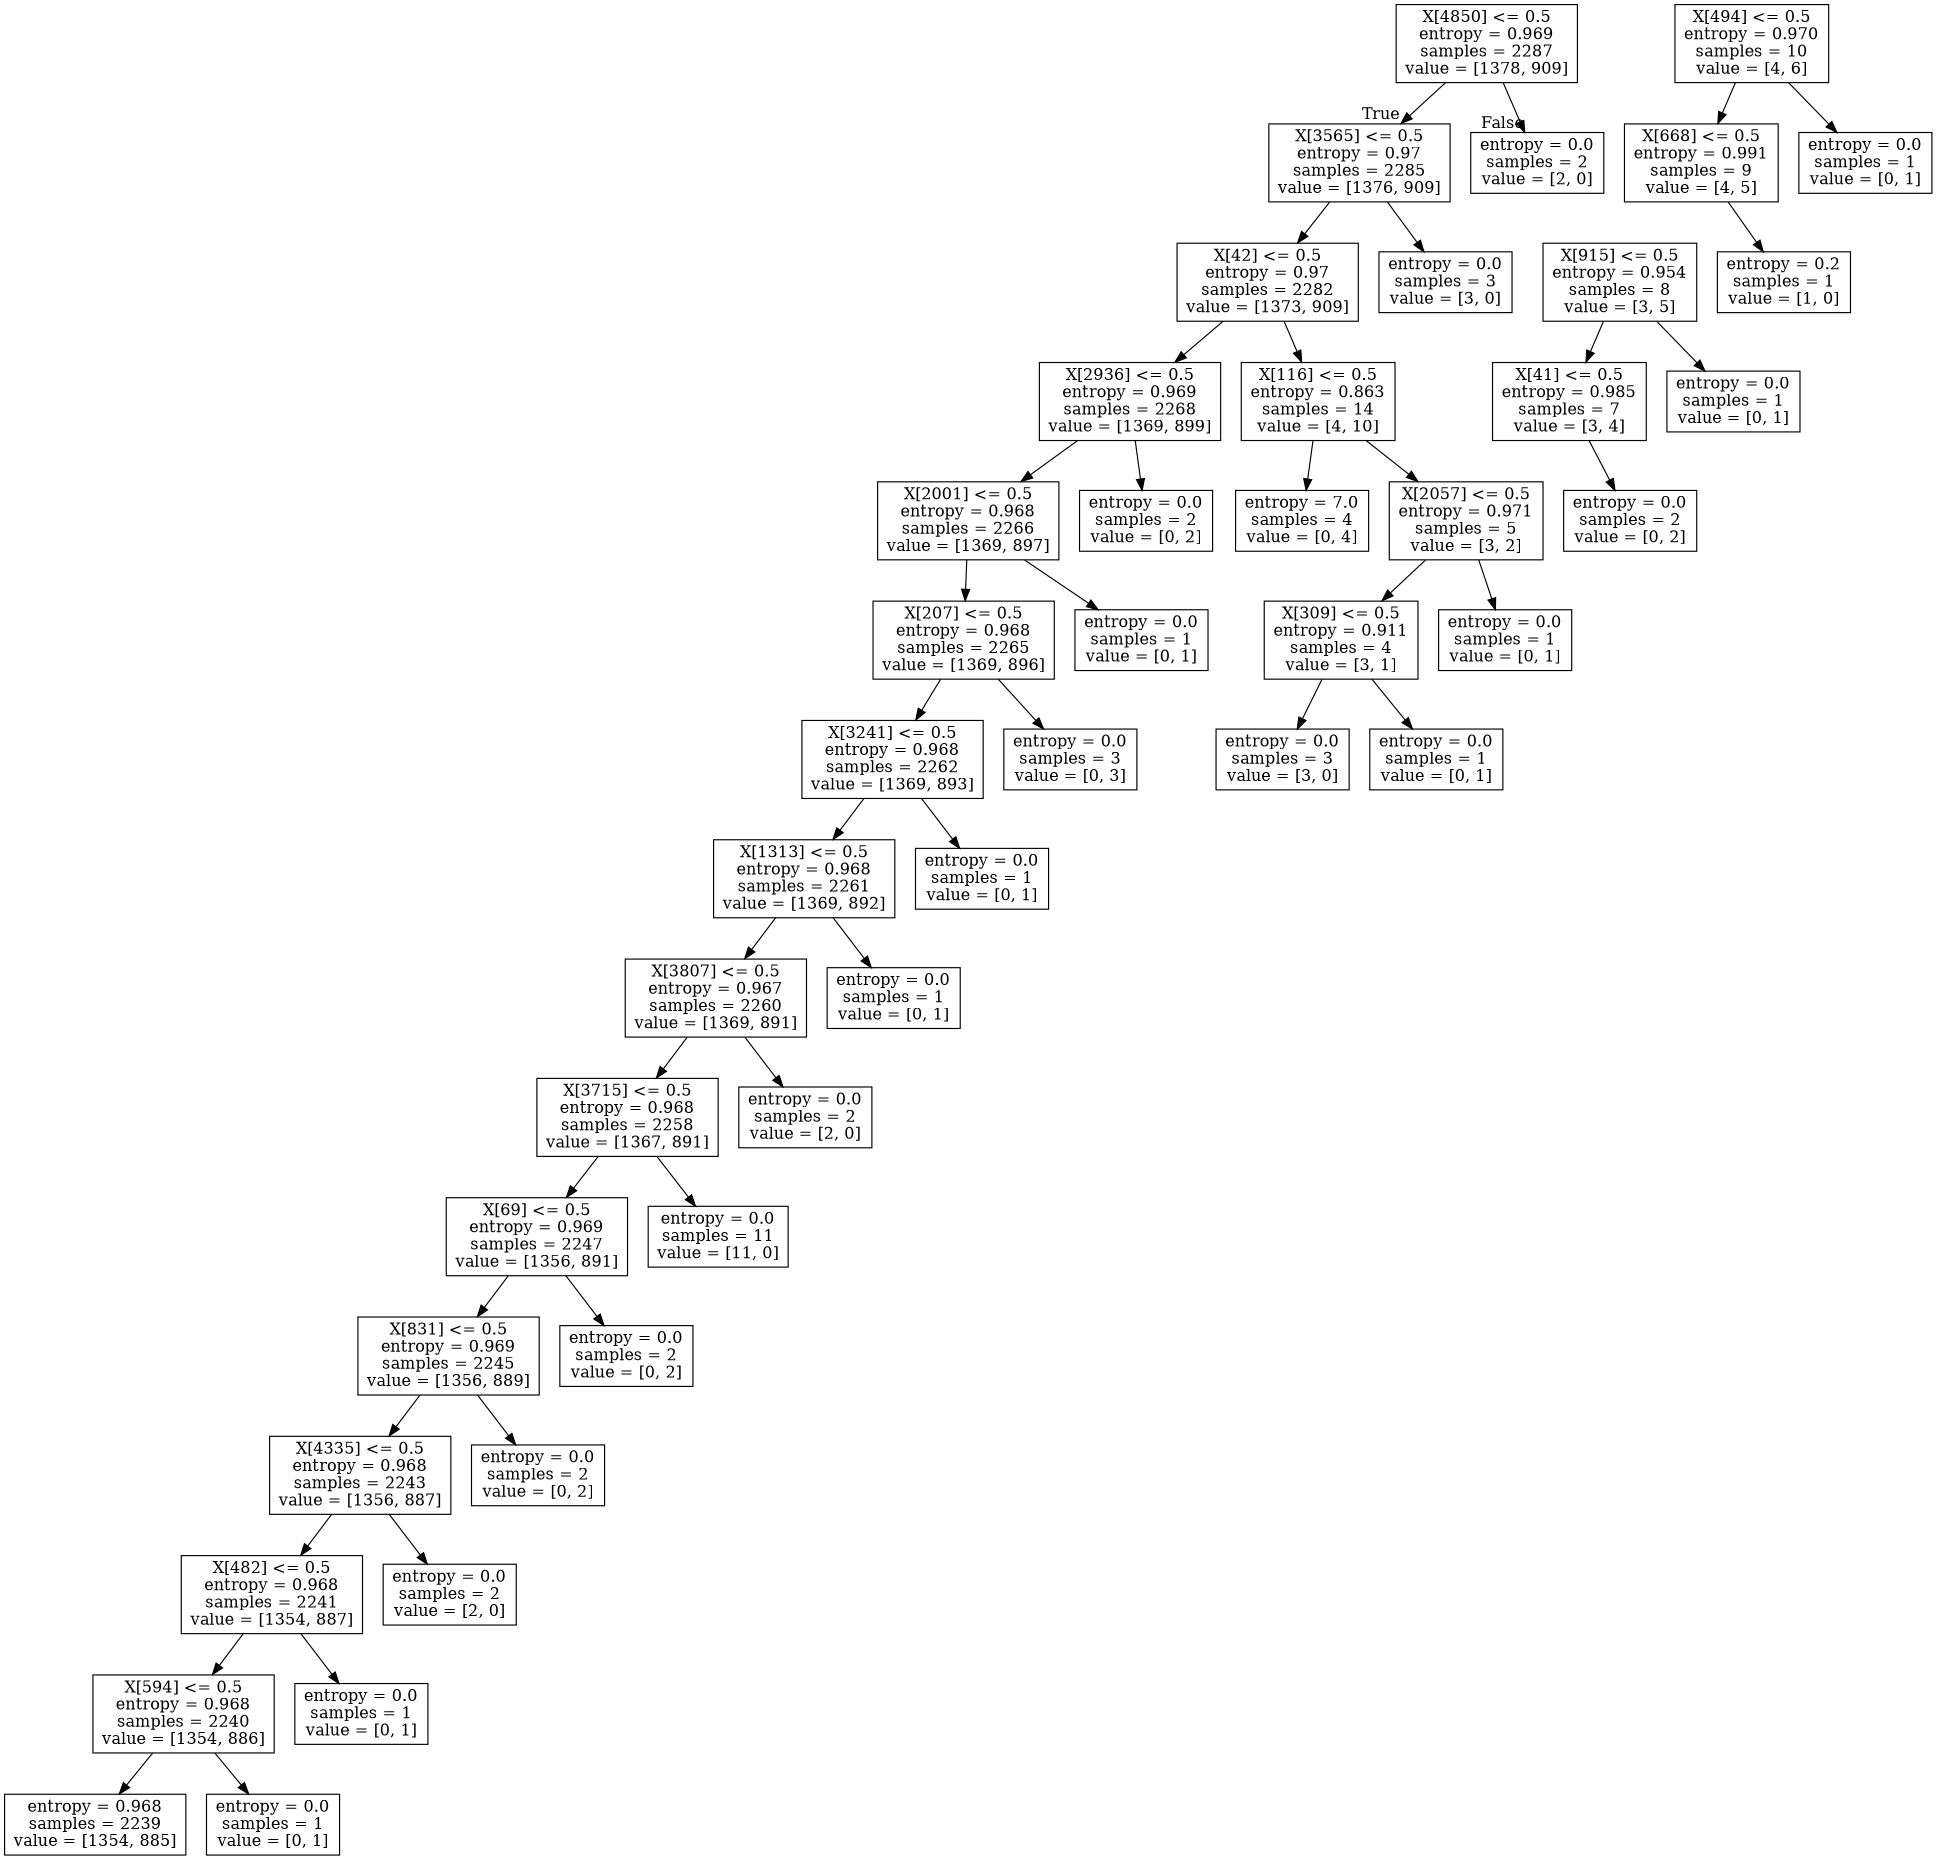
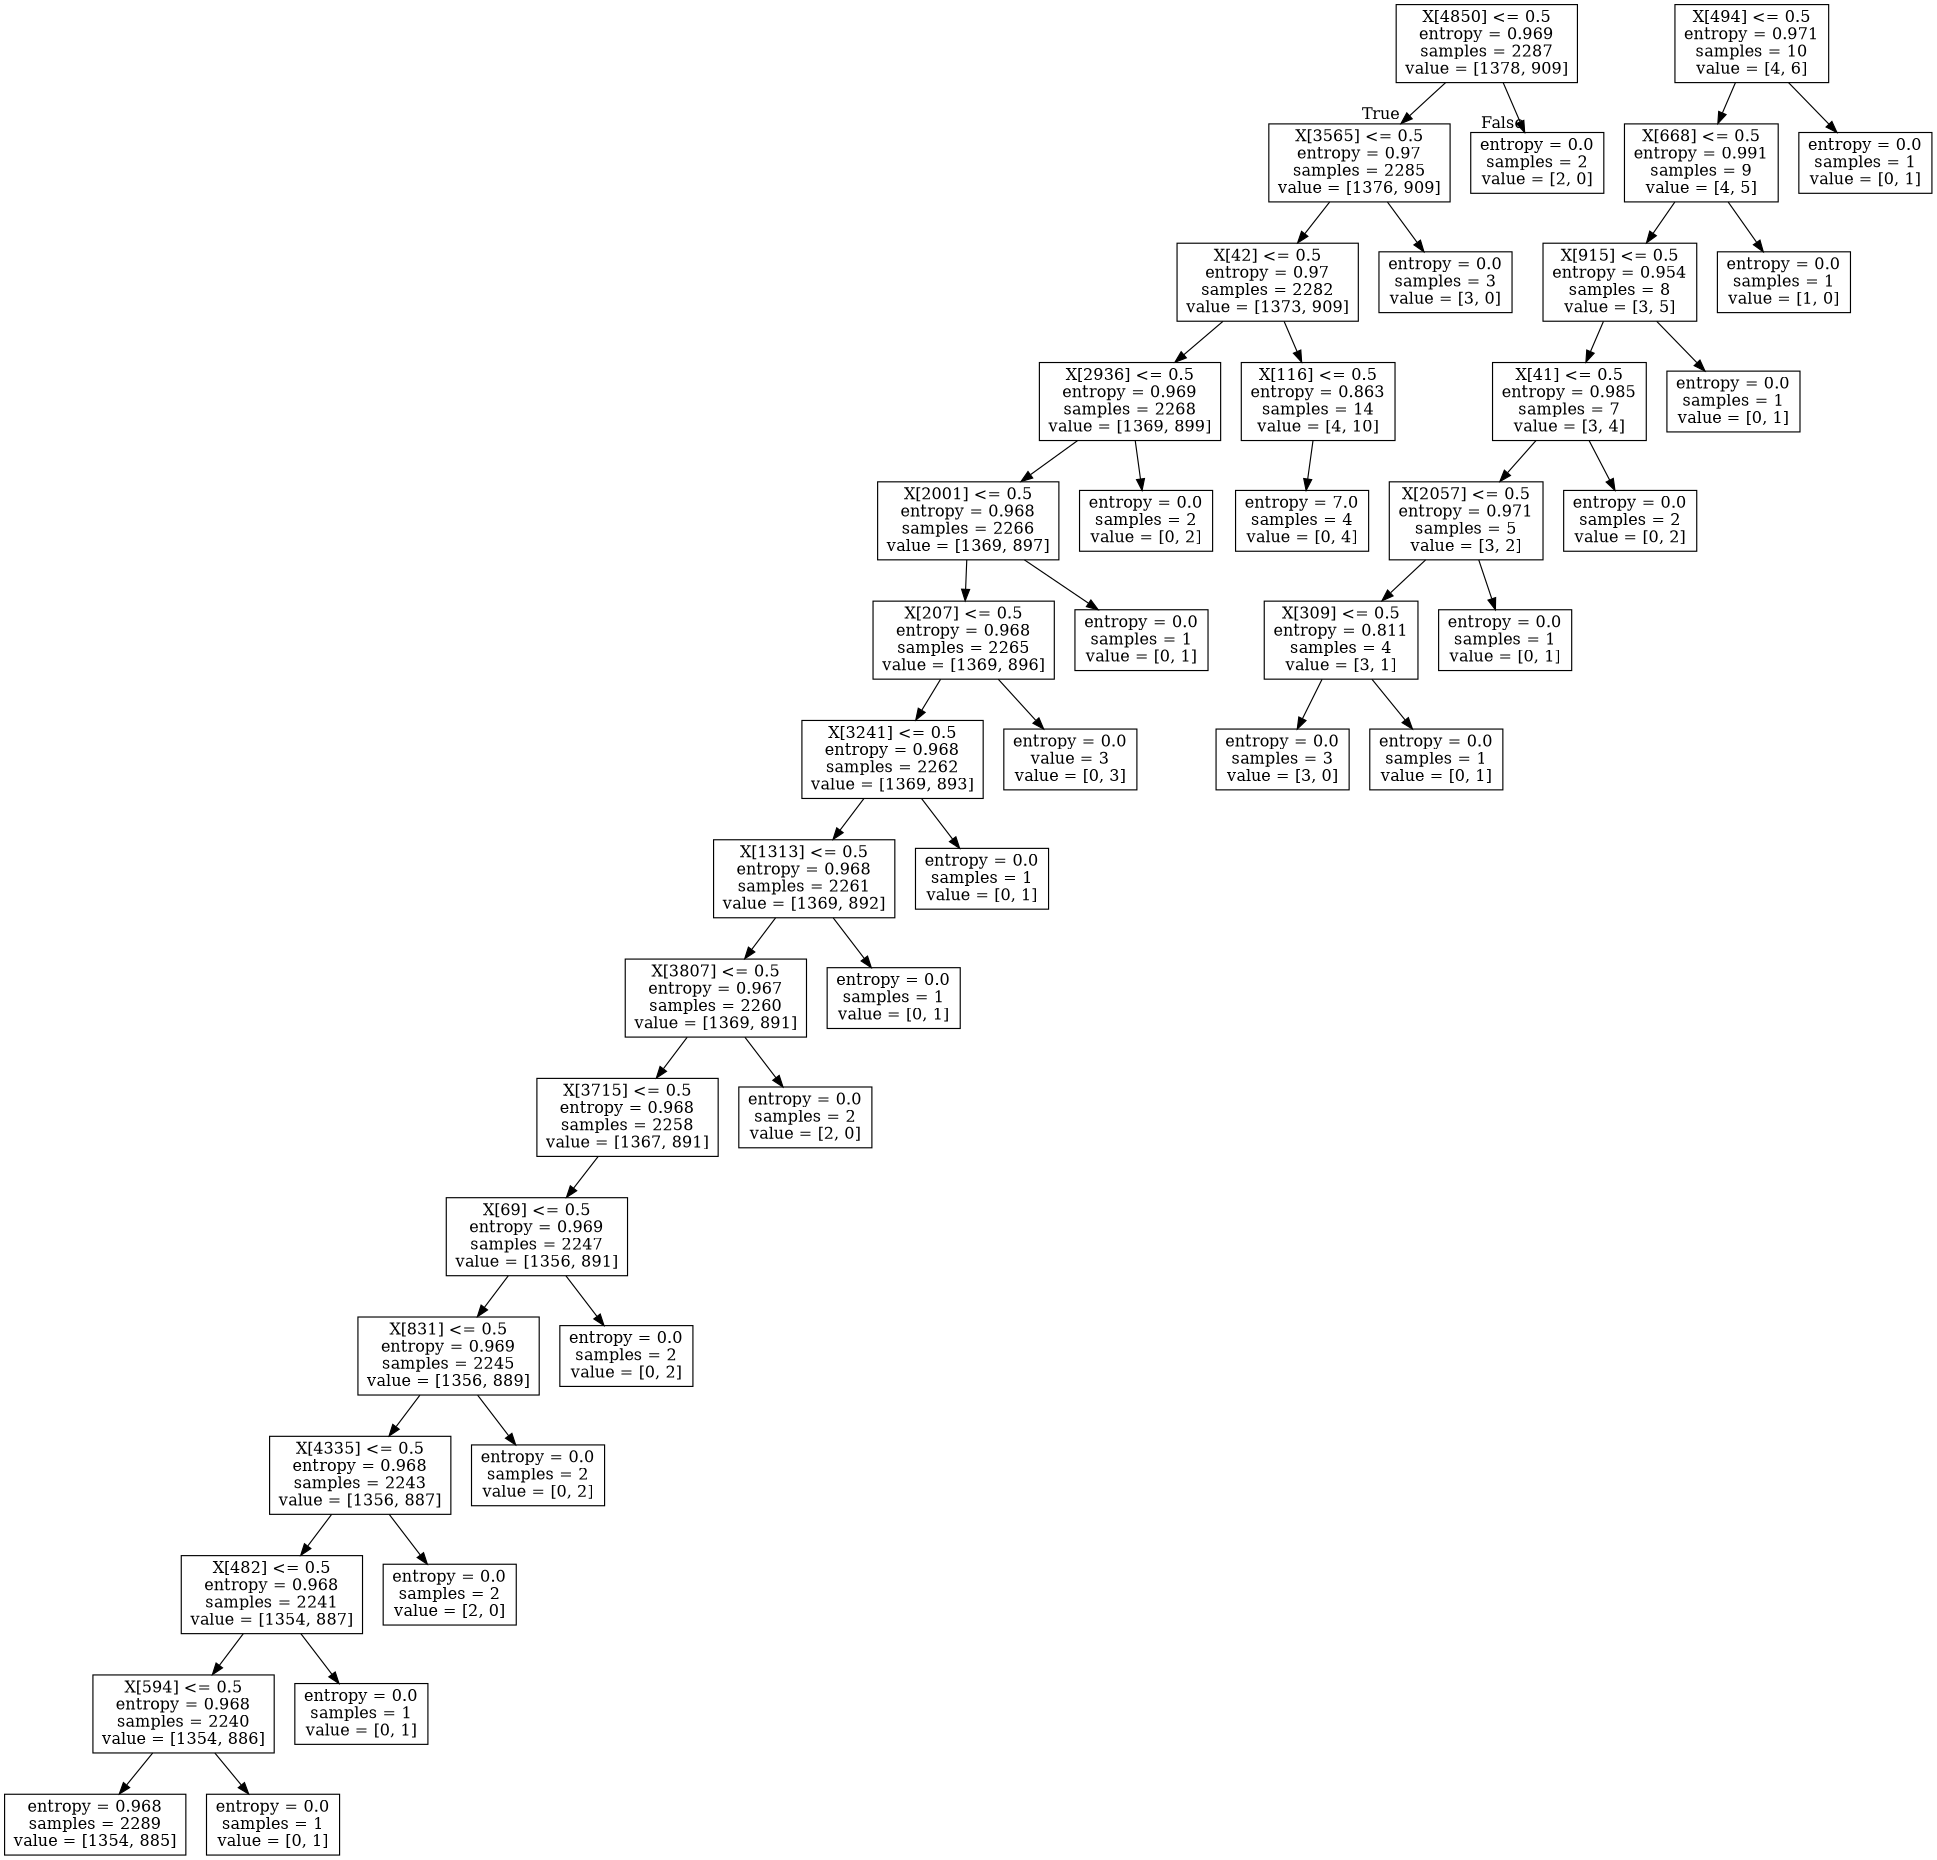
(1752, 44) -> (1752, 44)
none -> (1664, 218)
(1784, 282) -> (1784, 282)
(1387, 457) -> (1522, 457)
(1341, 640) -> (1341, 640)
(1070, 759) -> (1070, 759)
(718, 1237) -> none
(95, 1825) -> (95, 1825)
